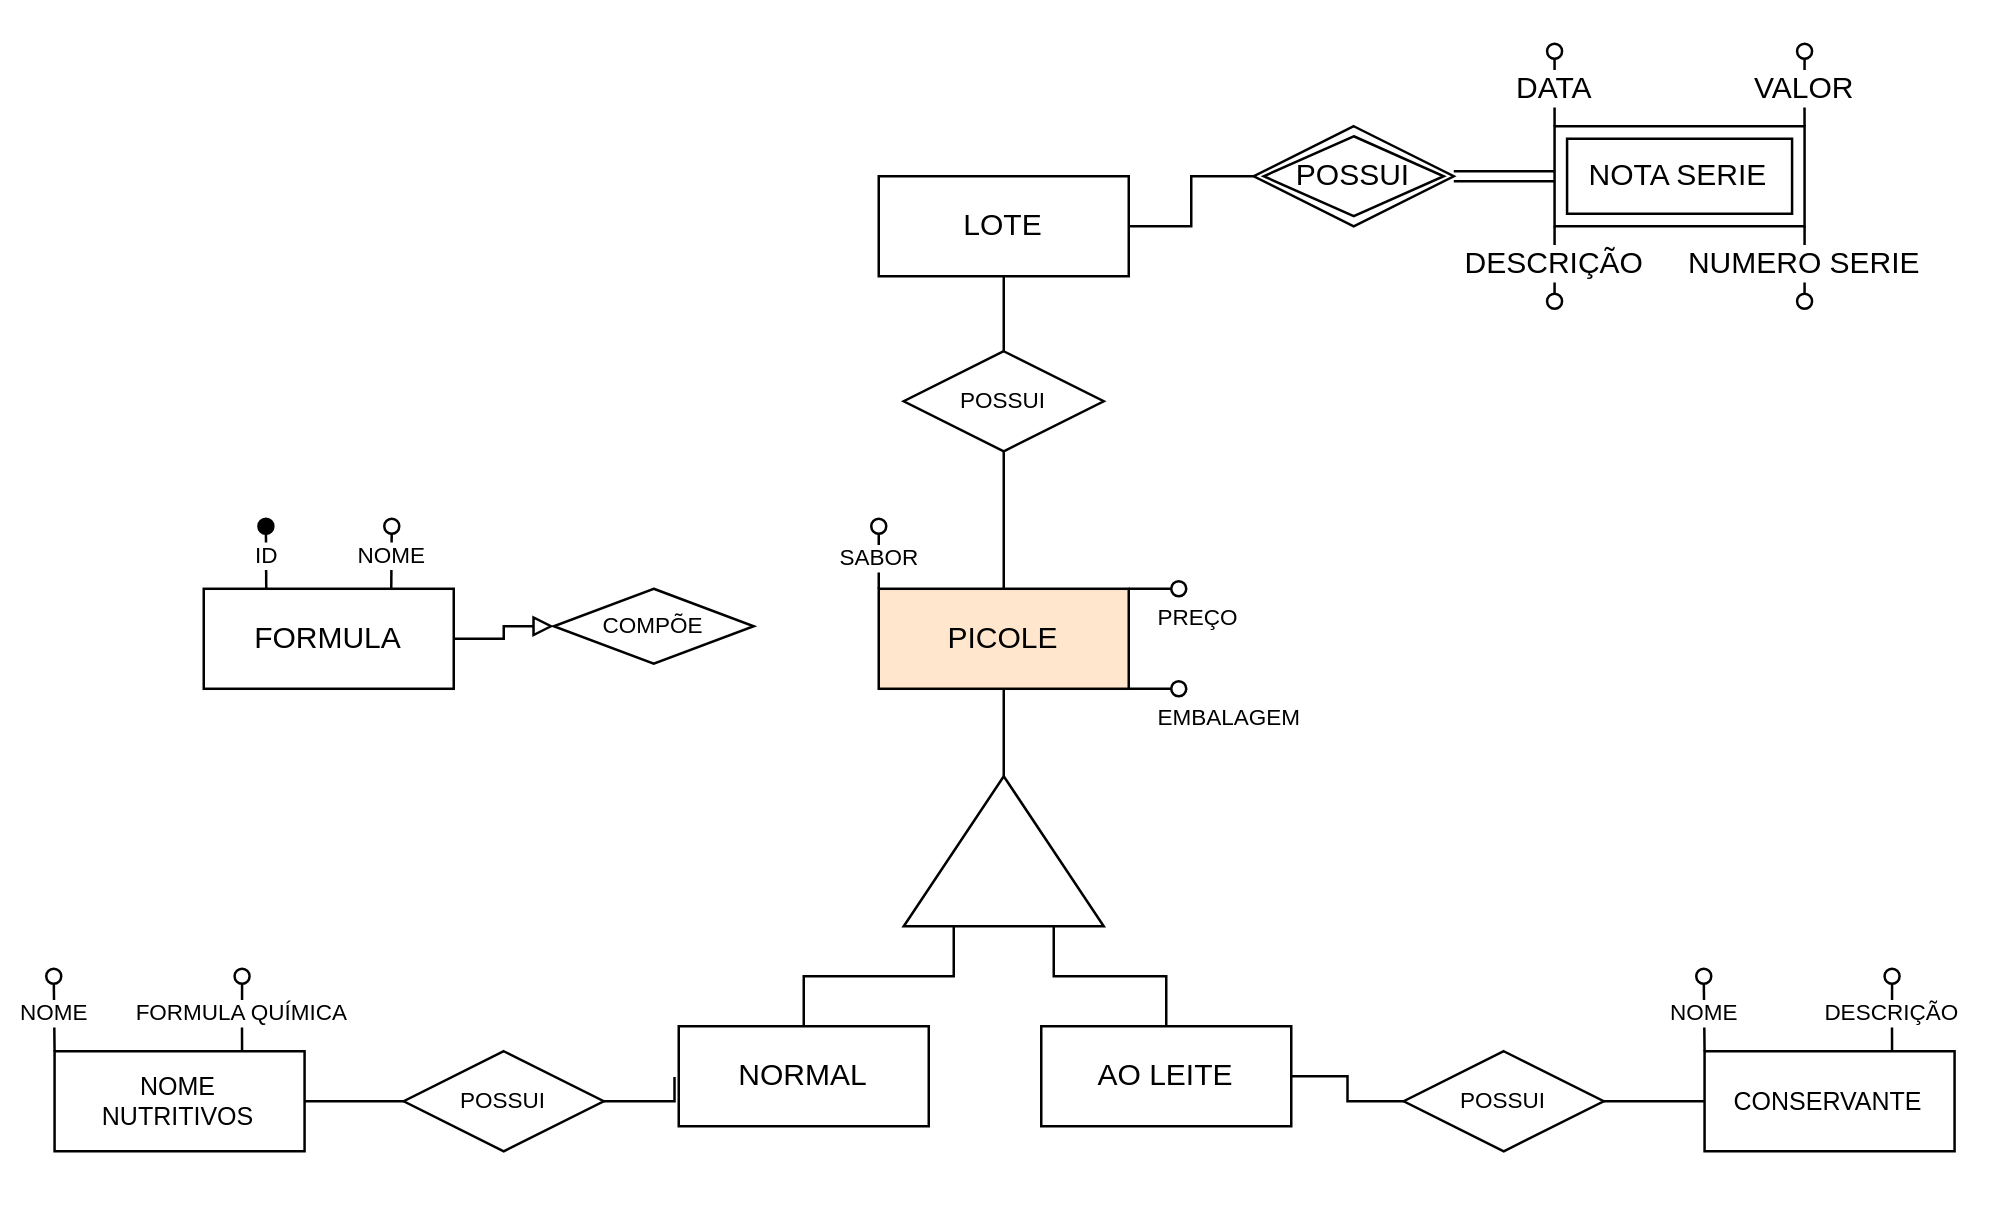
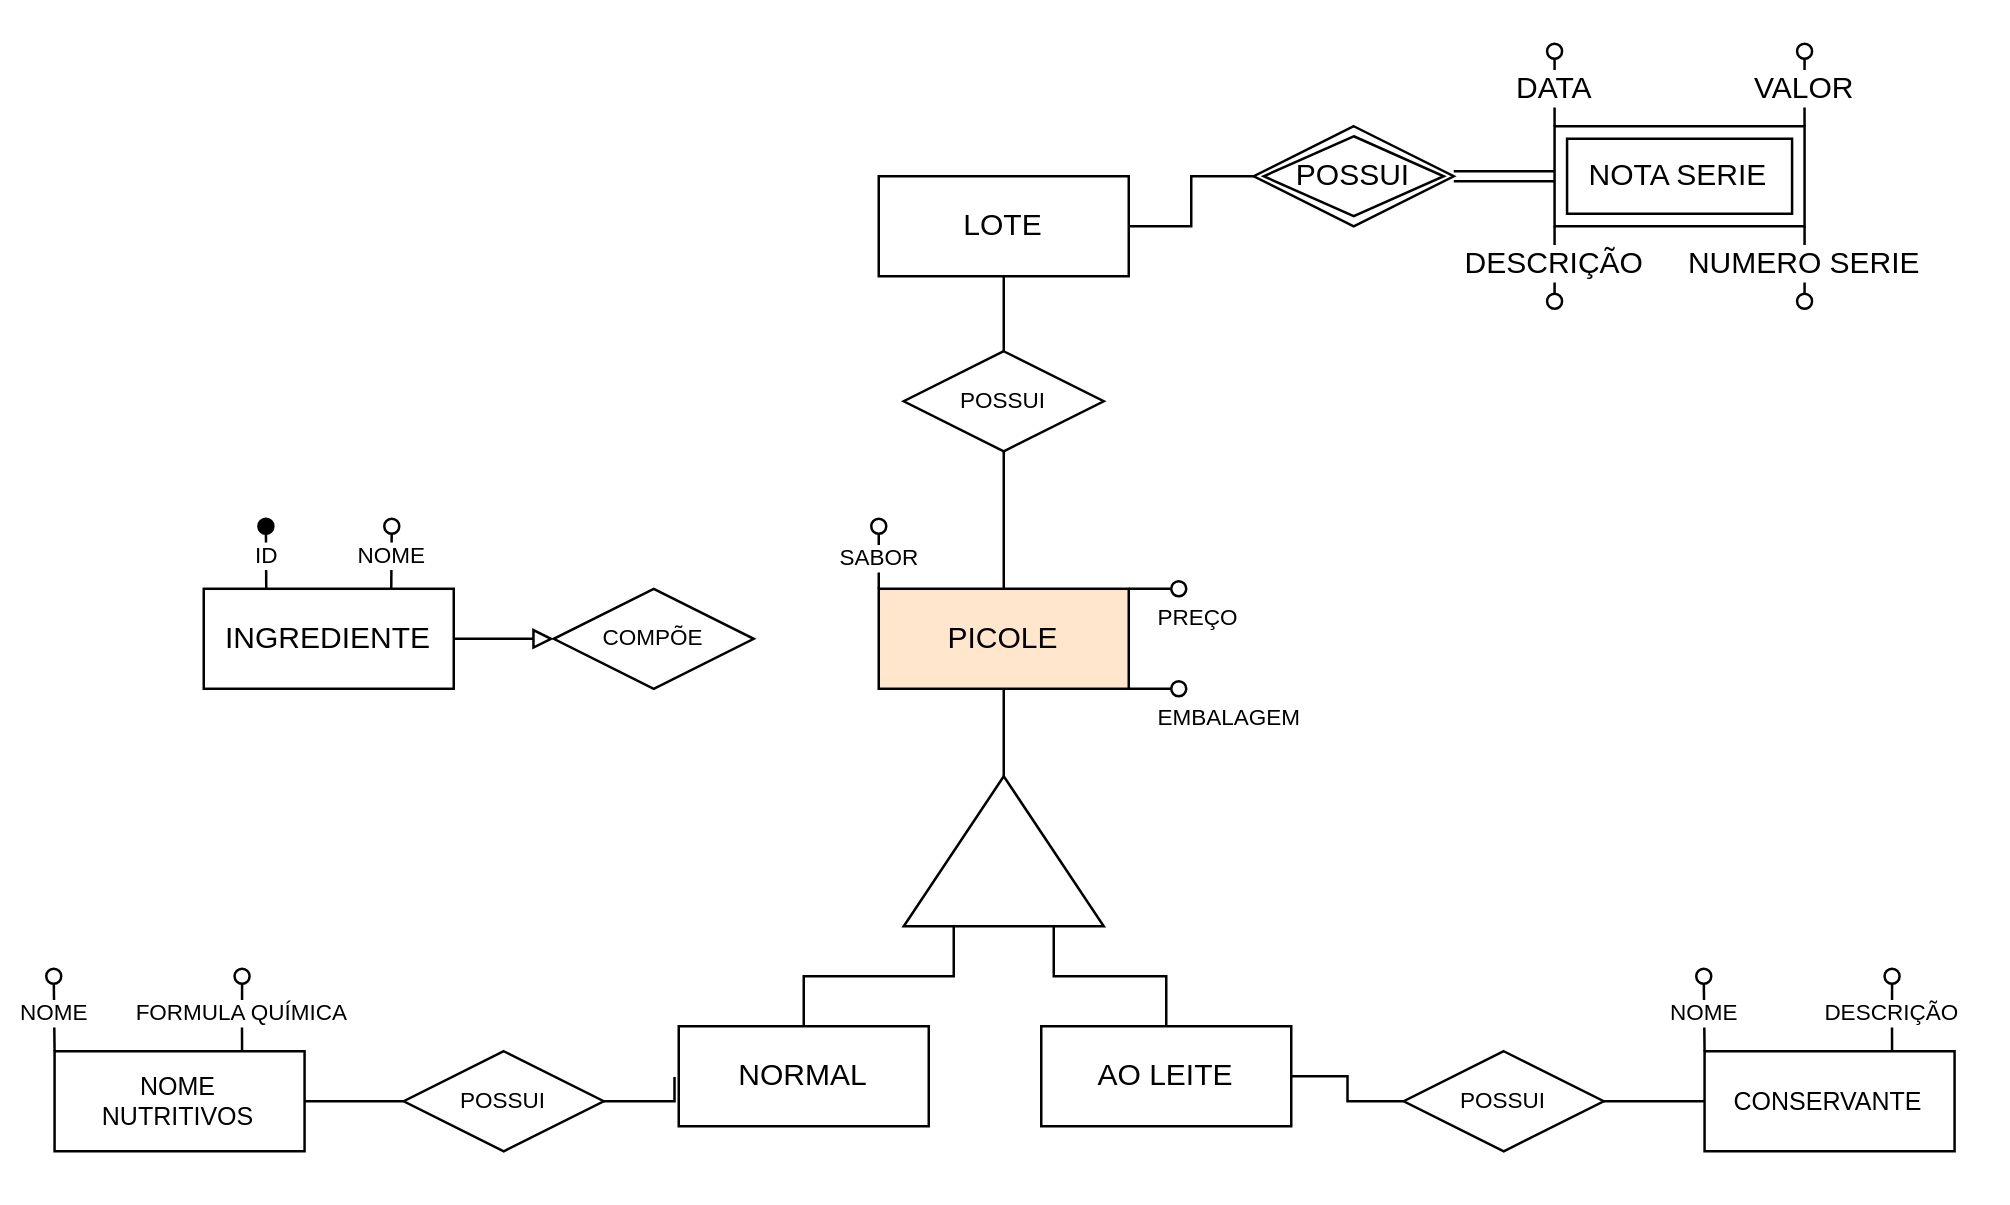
(654, 626) -> (654, 639)
(329, 639) -> (329, 639)
